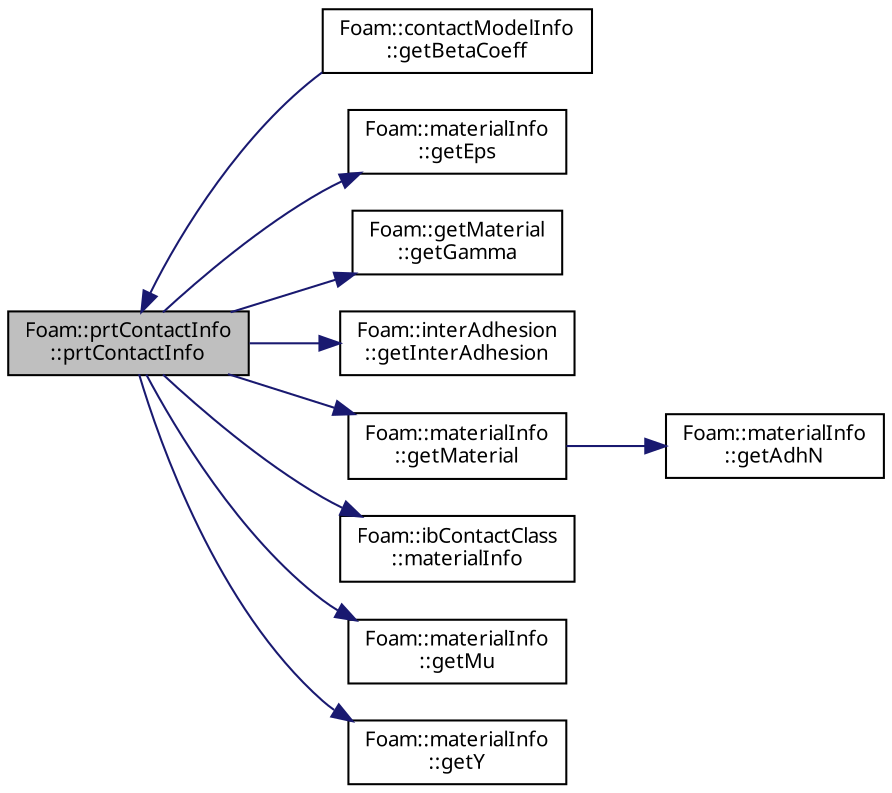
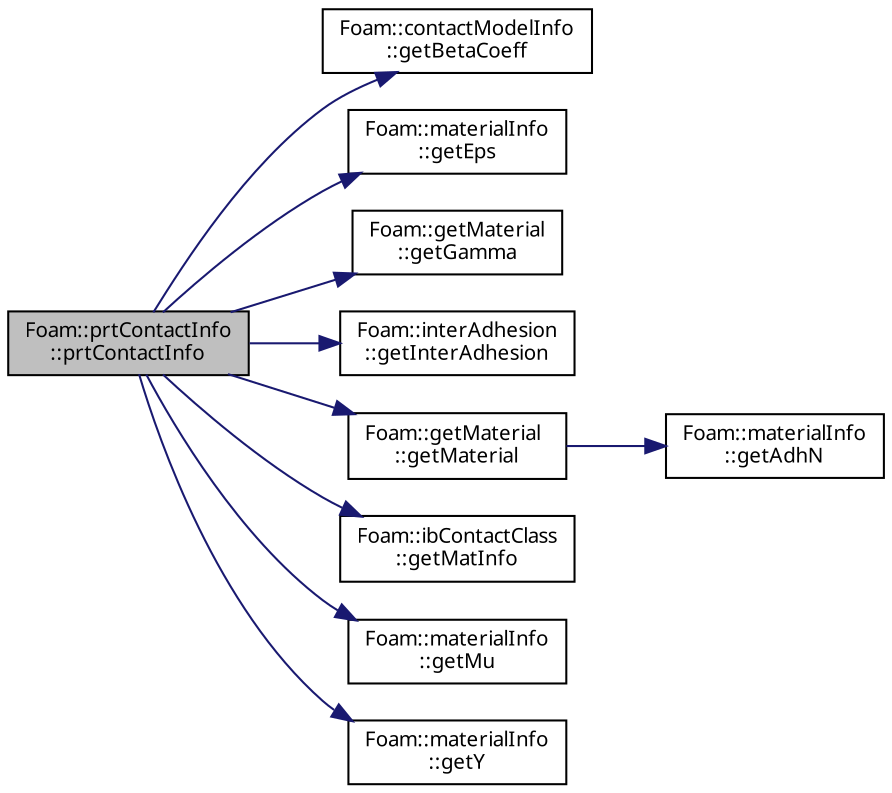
(224, 173) -> (249, 179)
(457, 446) -> (457, 446)
(457, 549) -> (457, 549)
